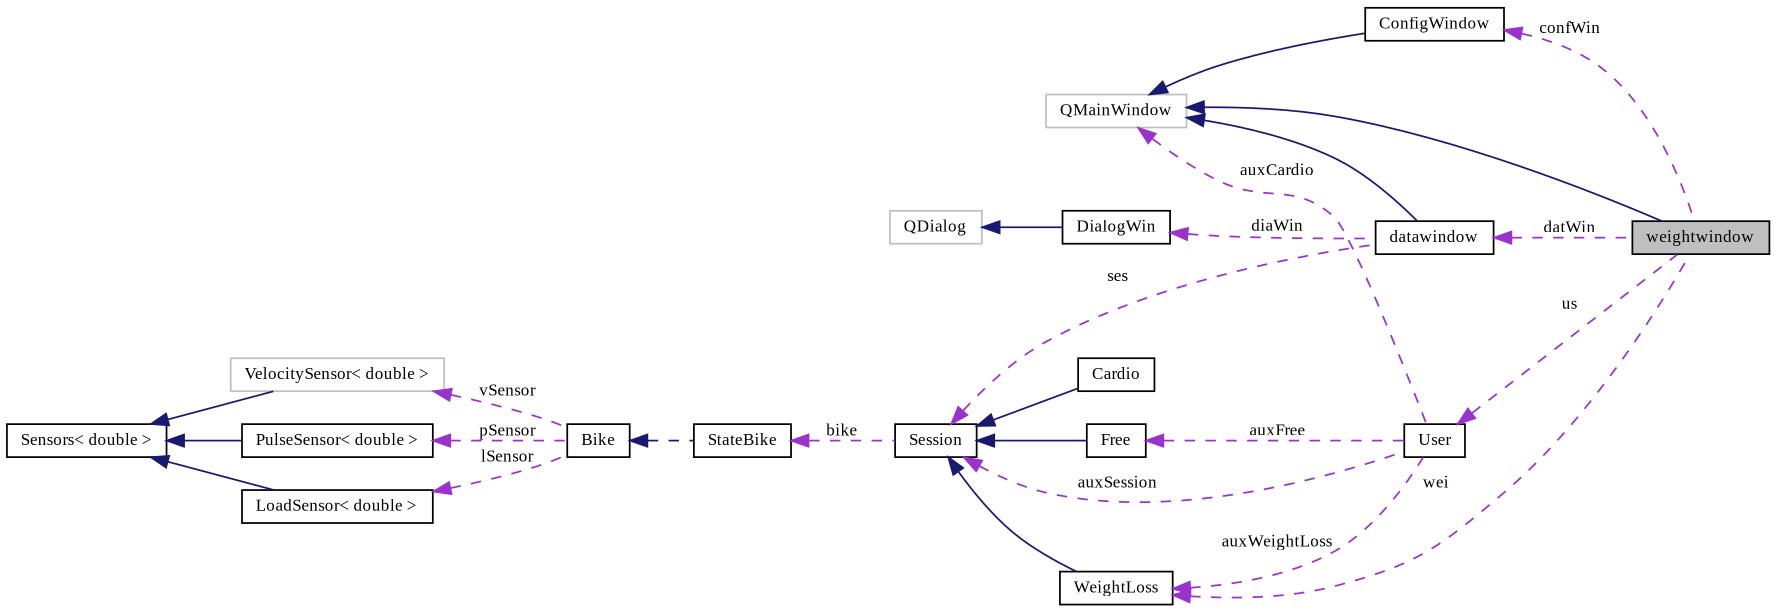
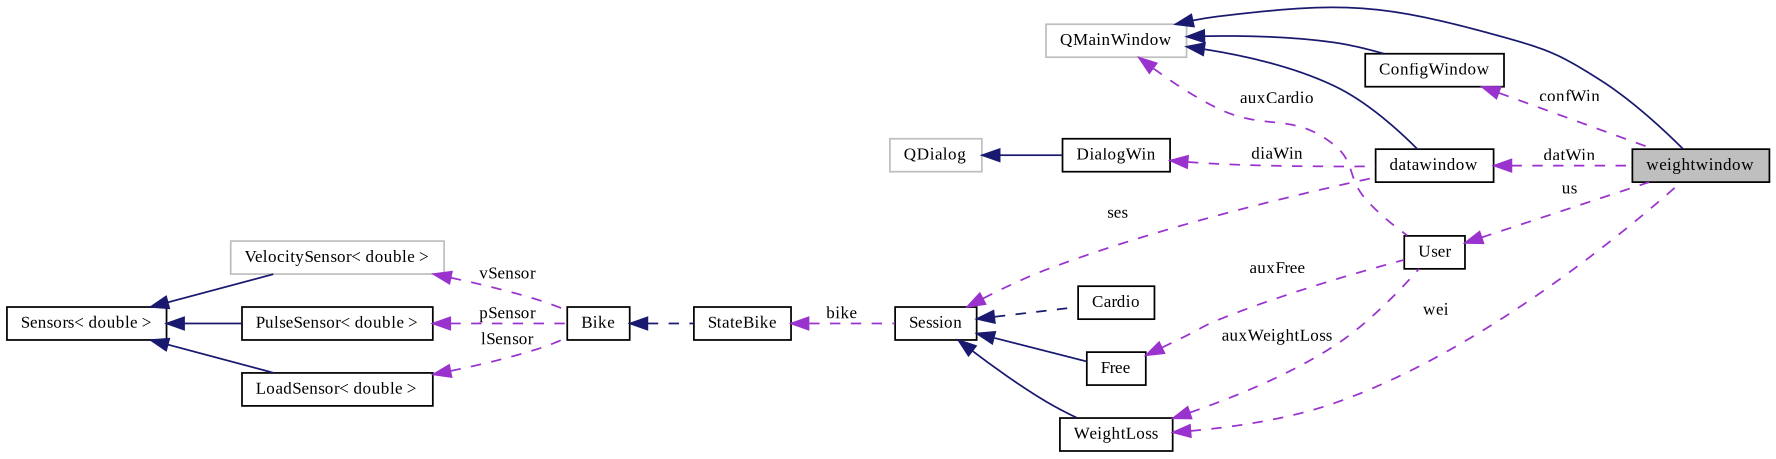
(1036, 404) -> (1036, 312)
(1192, 499) -> none
